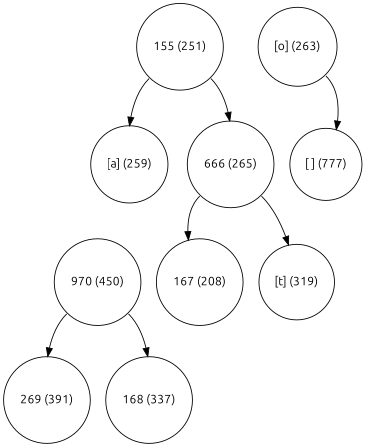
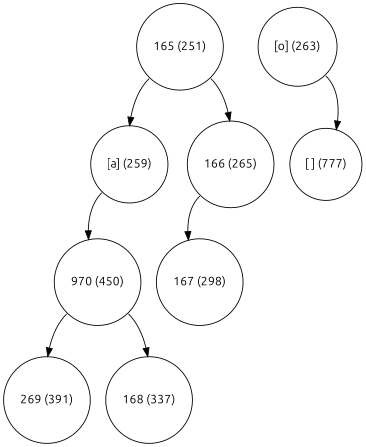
(180, 47) -> (180, 47)
(231, 164) -> (231, 164)
none -> (91, 210)
(200, 282) -> (200, 282)
(297, 282) -> none
